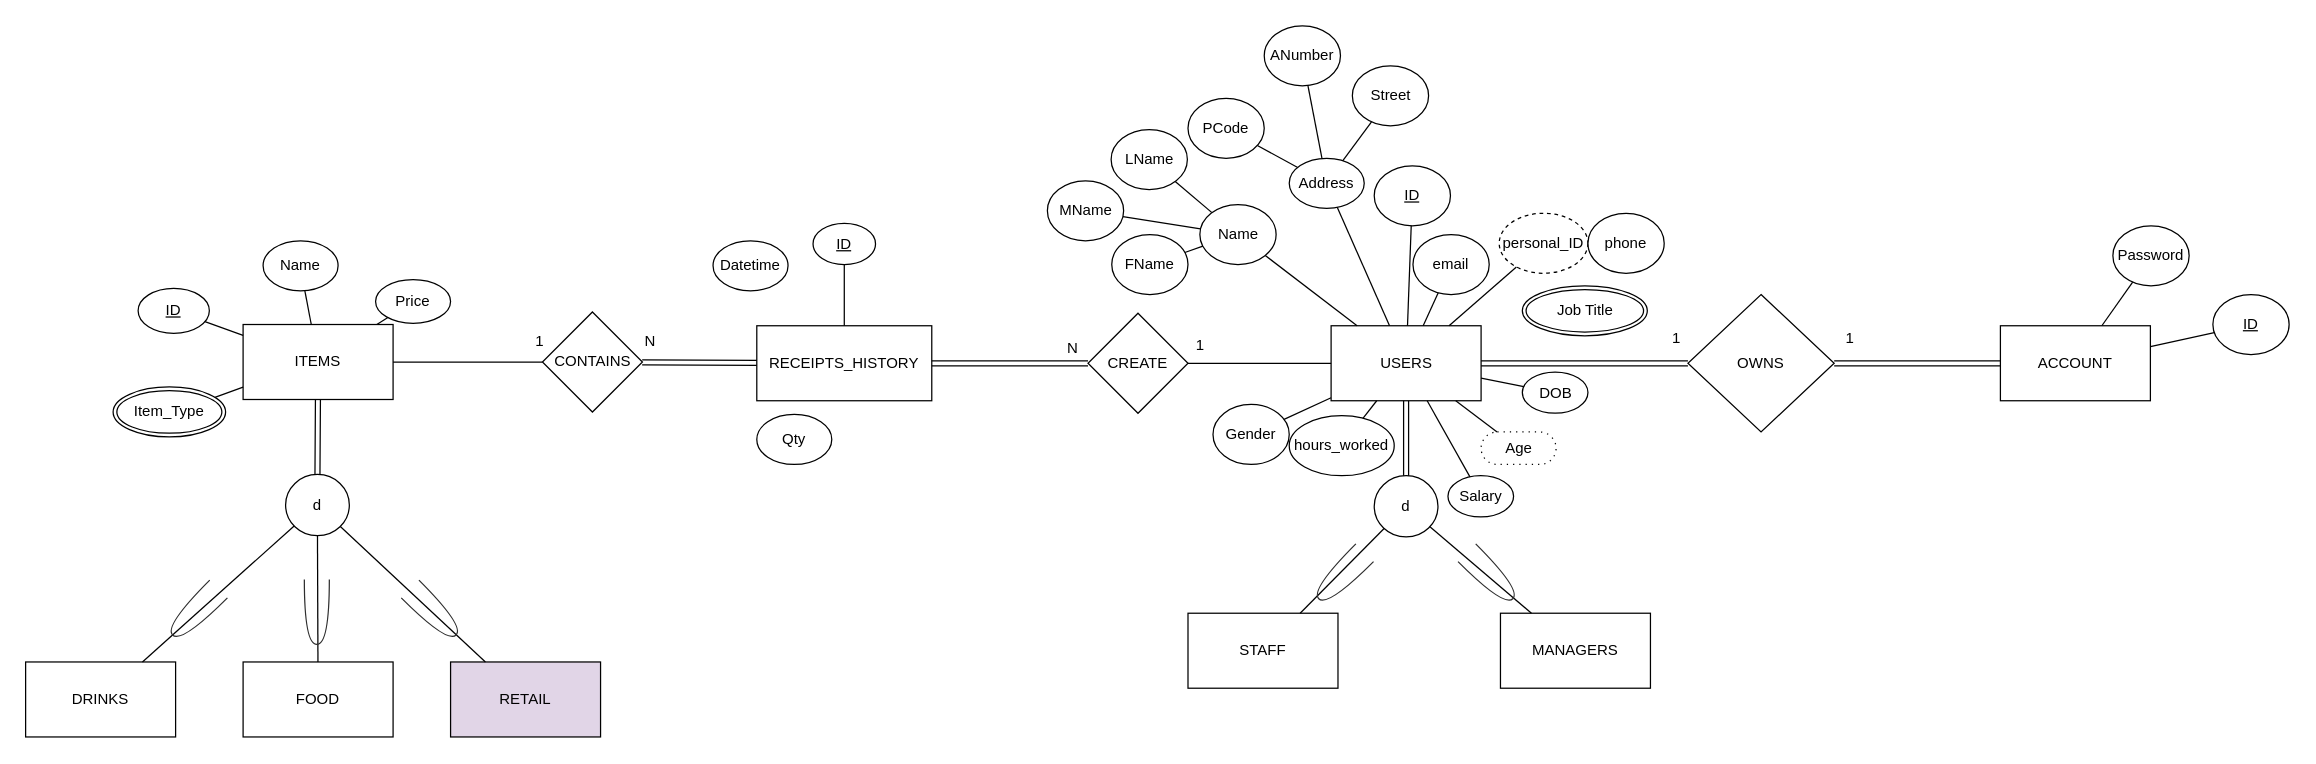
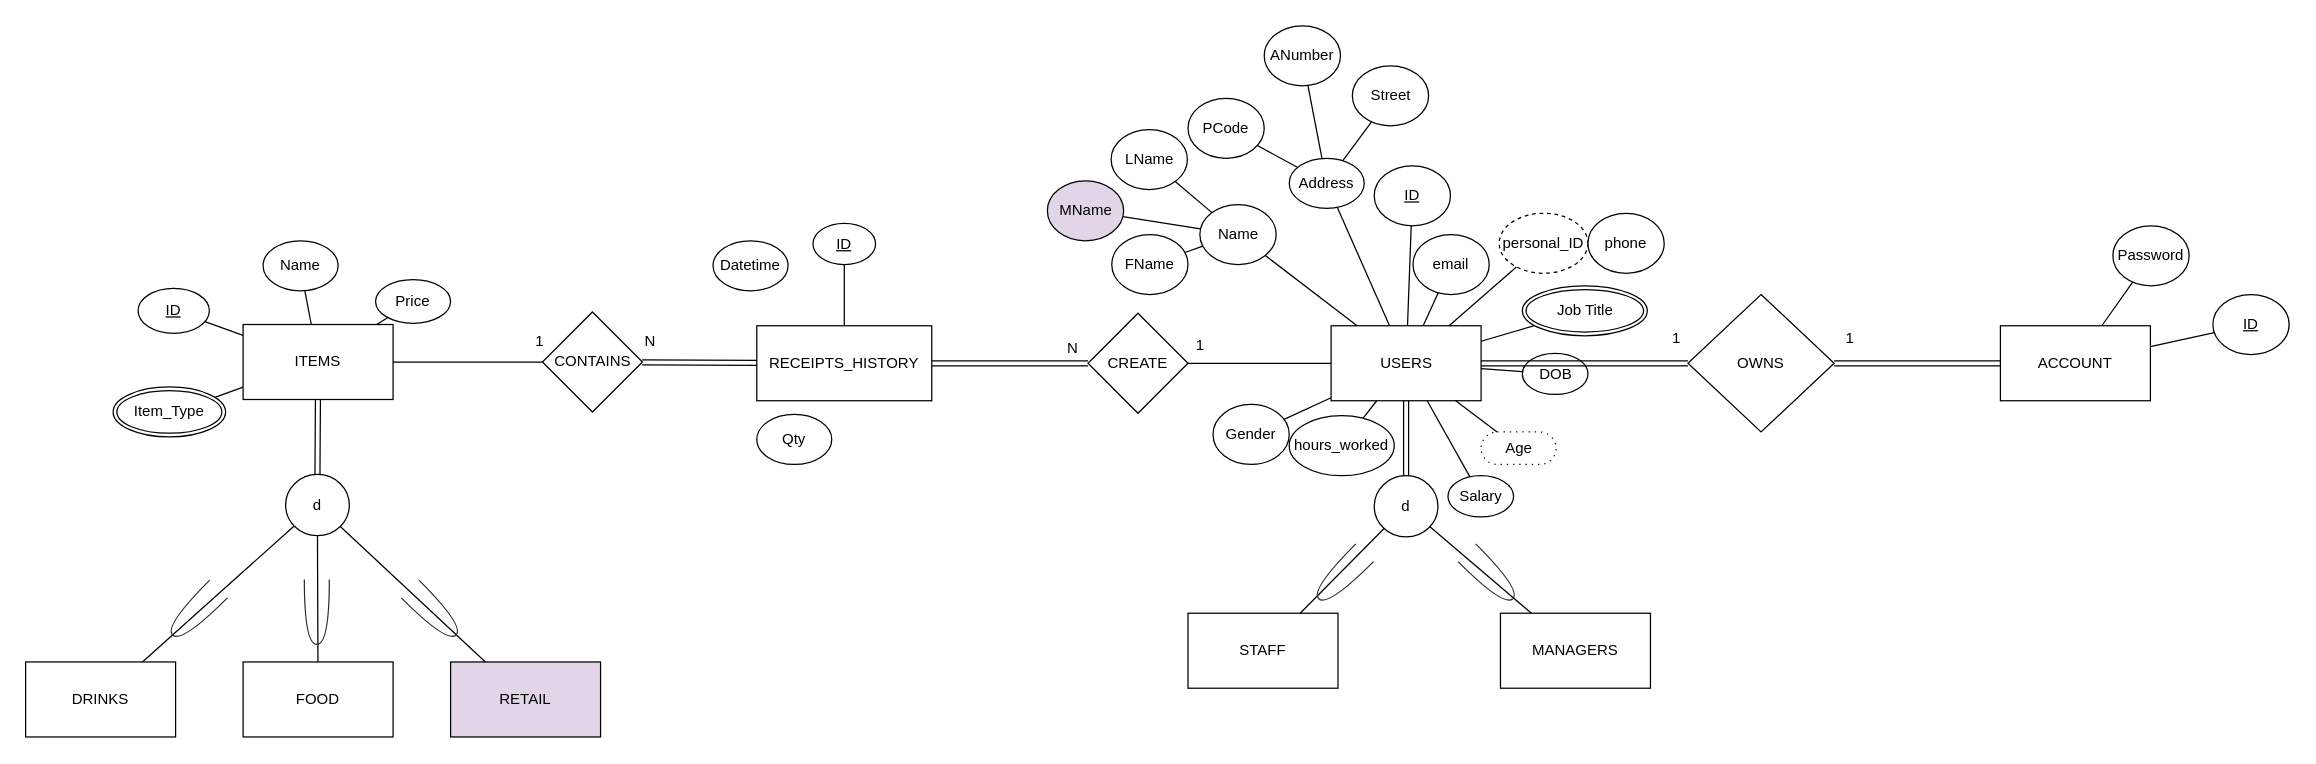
(1086, 211) -> (1086, 211)
none -> (1507, 333)
(1555, 393) -> (1555, 374)
